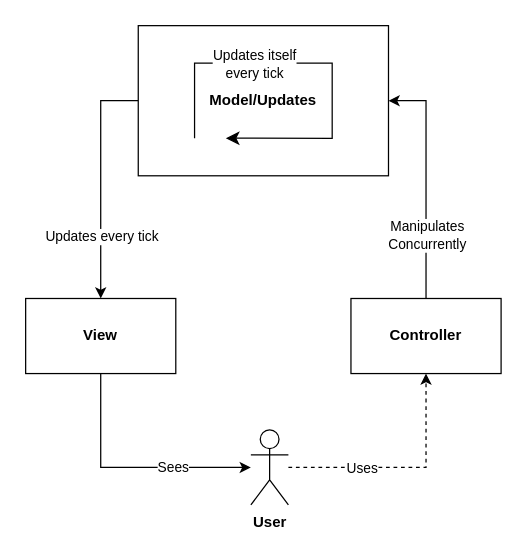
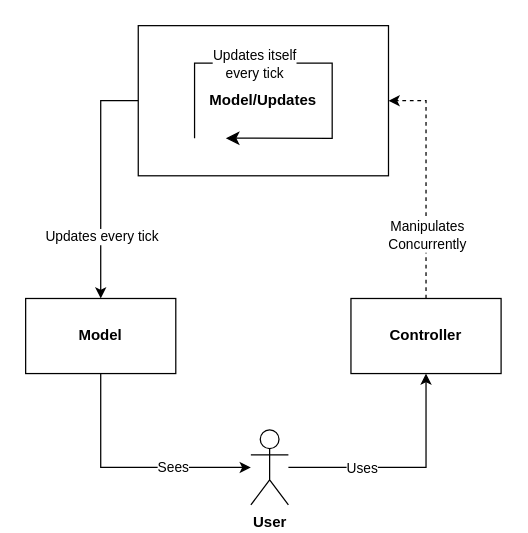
(426, 147) -> (426, 147)
(101, 336) -> (101, 336)
(426, 450) -> (426, 450)
